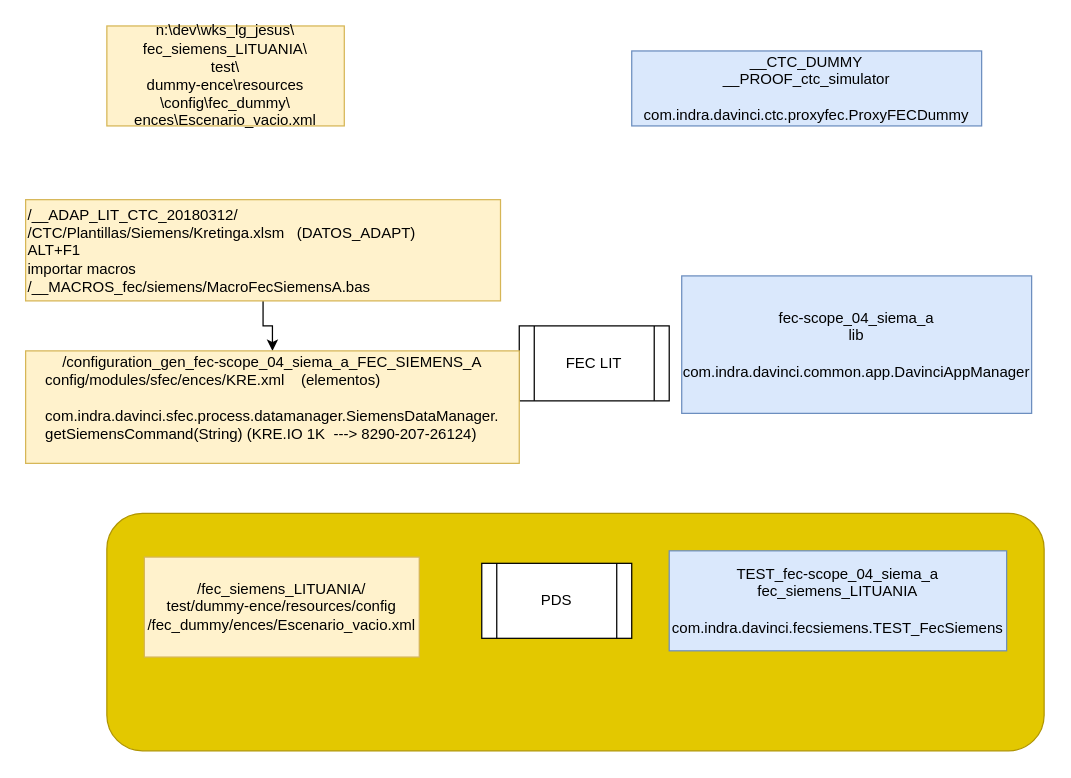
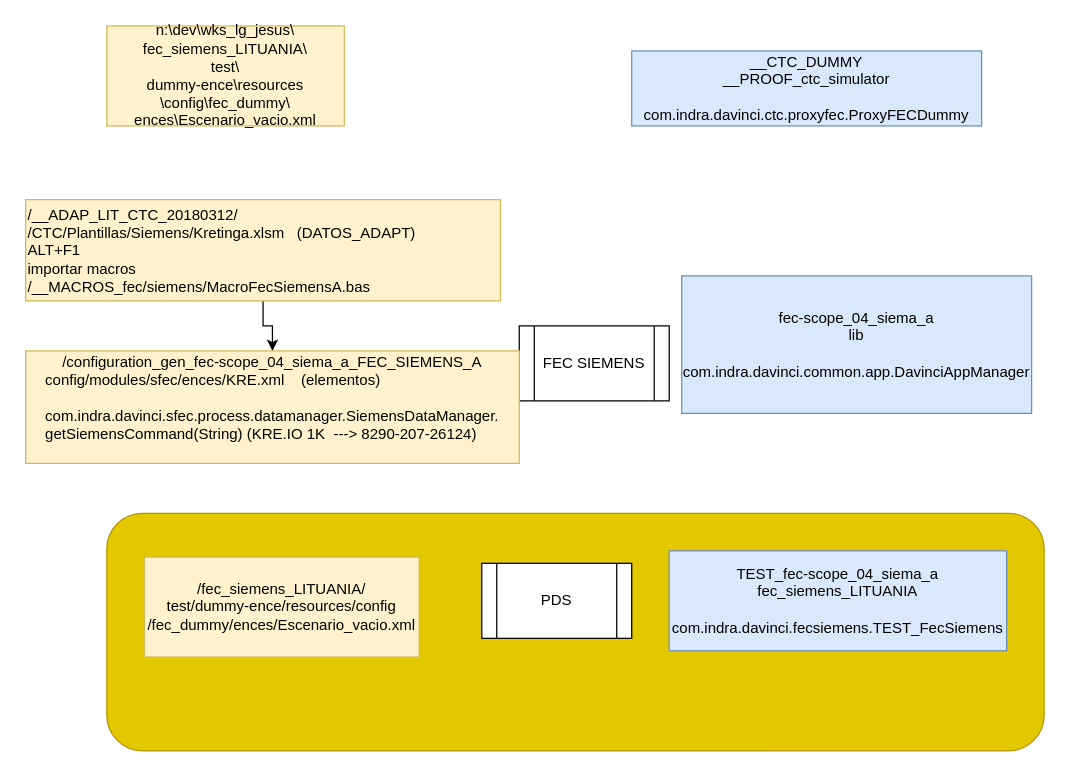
(594, 363) -> (594, 363)
